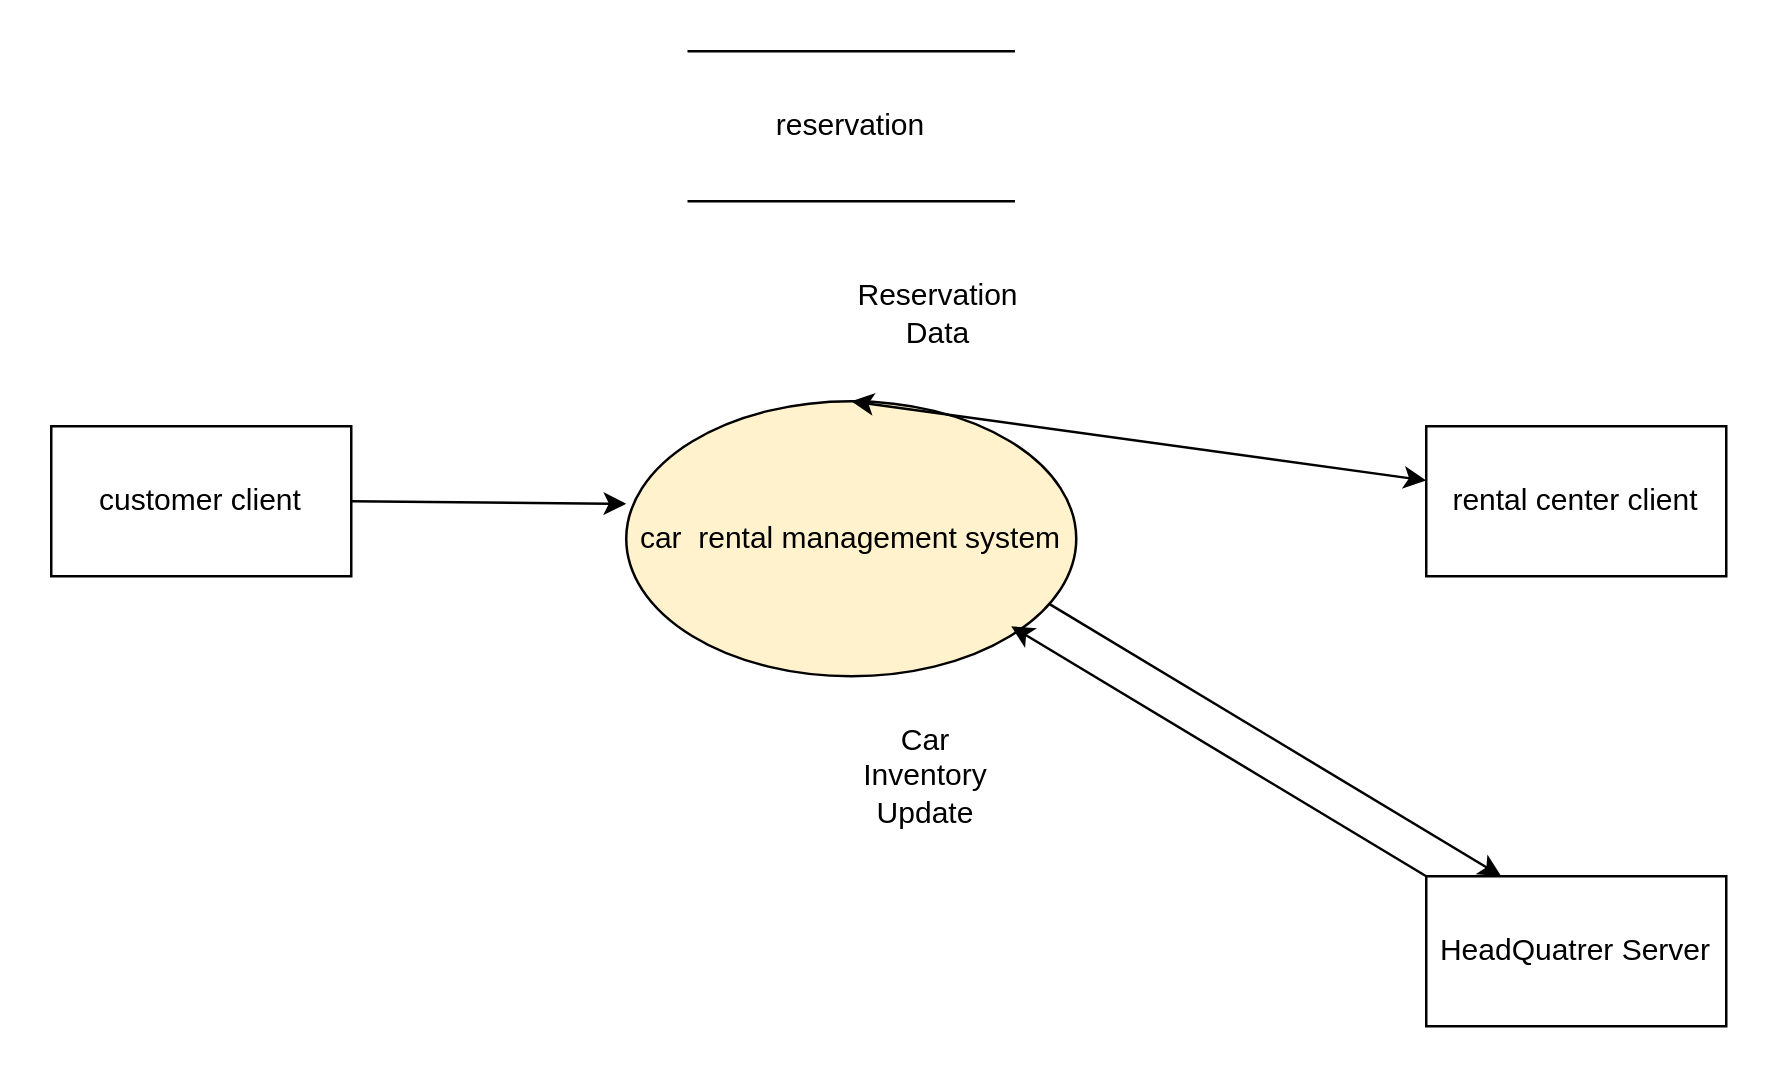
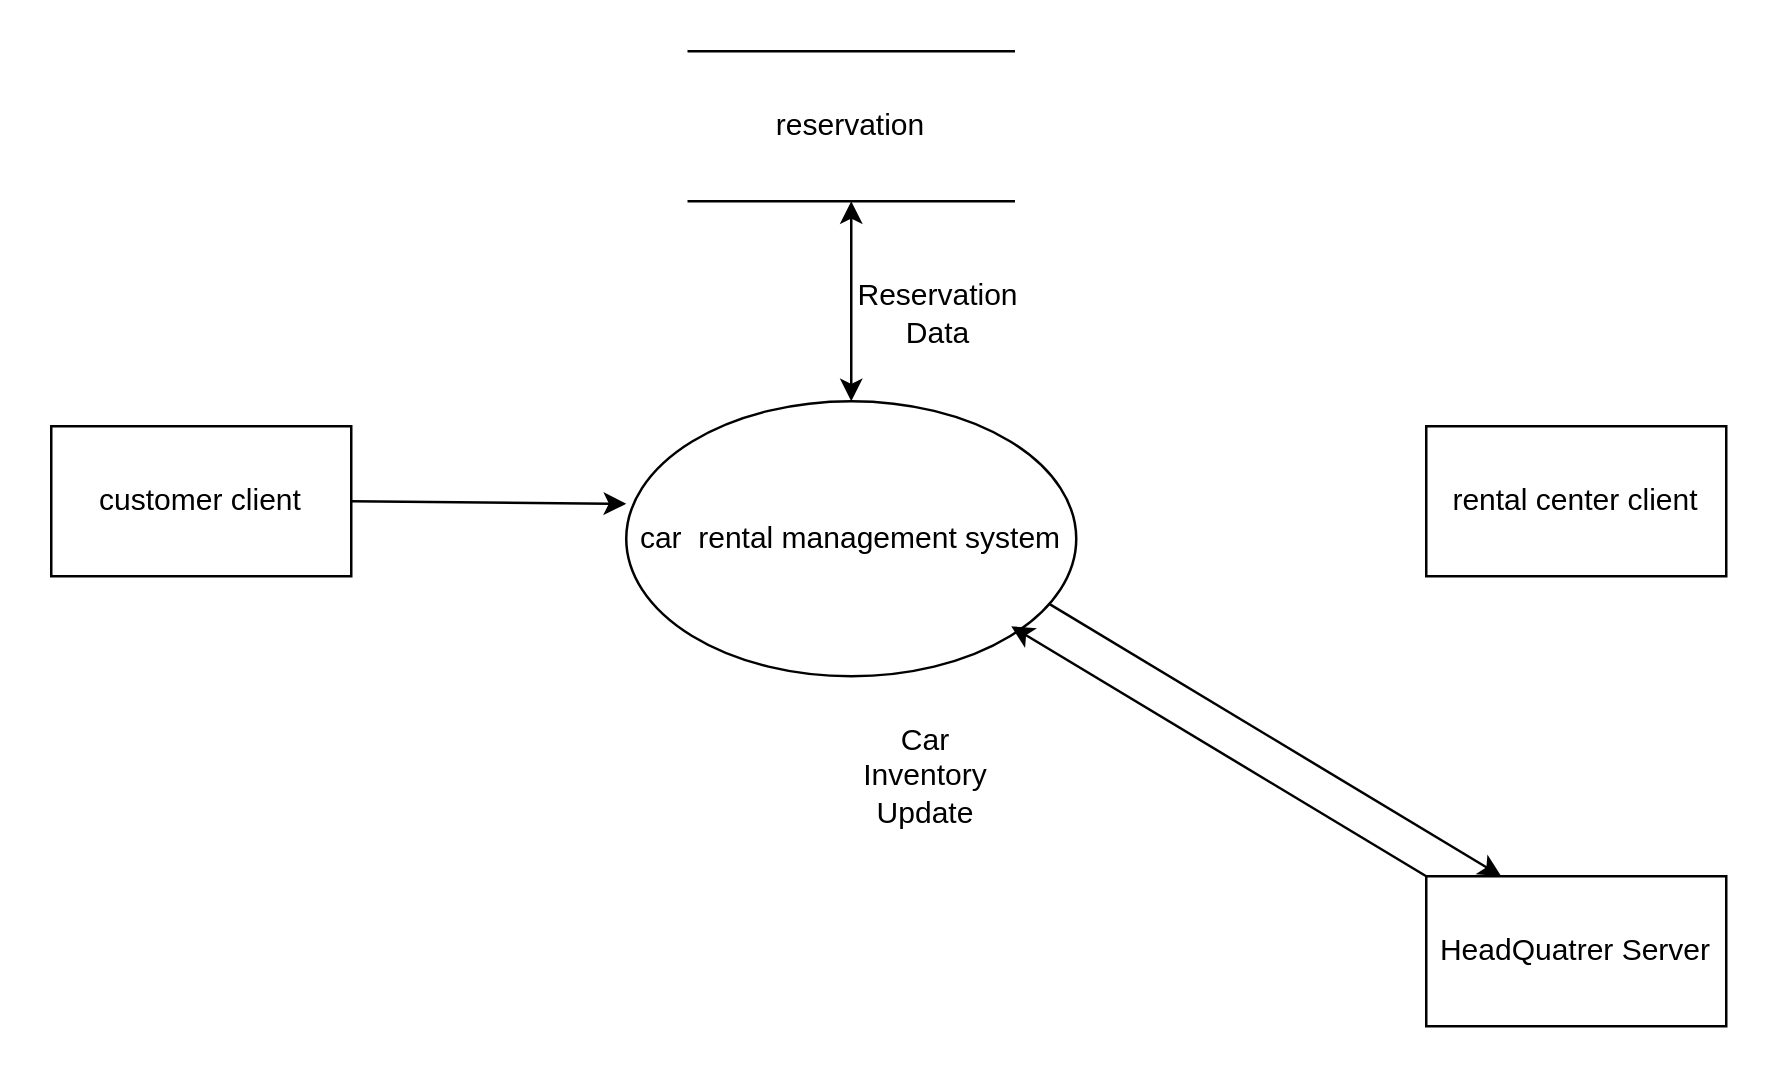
(1139, 441) -> (851, 301)
(851, 539) -> (851, 539)
